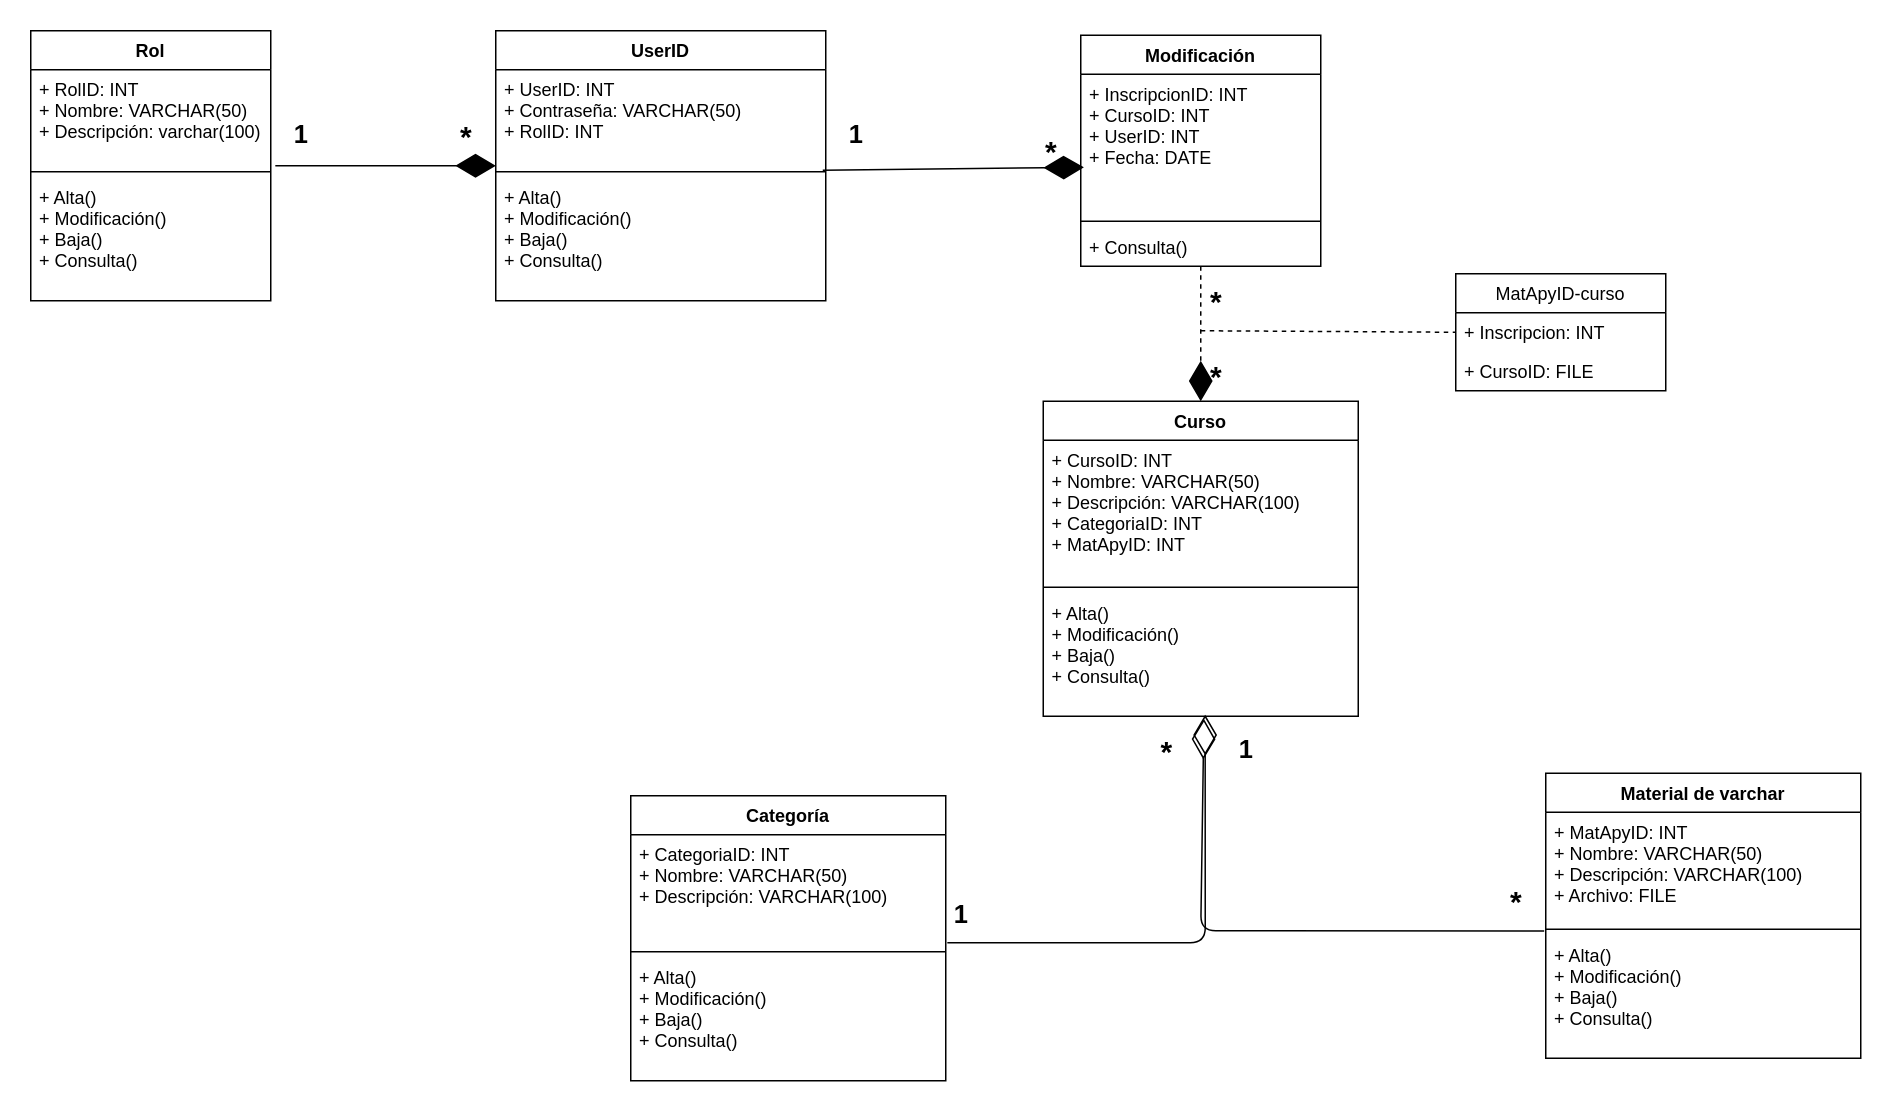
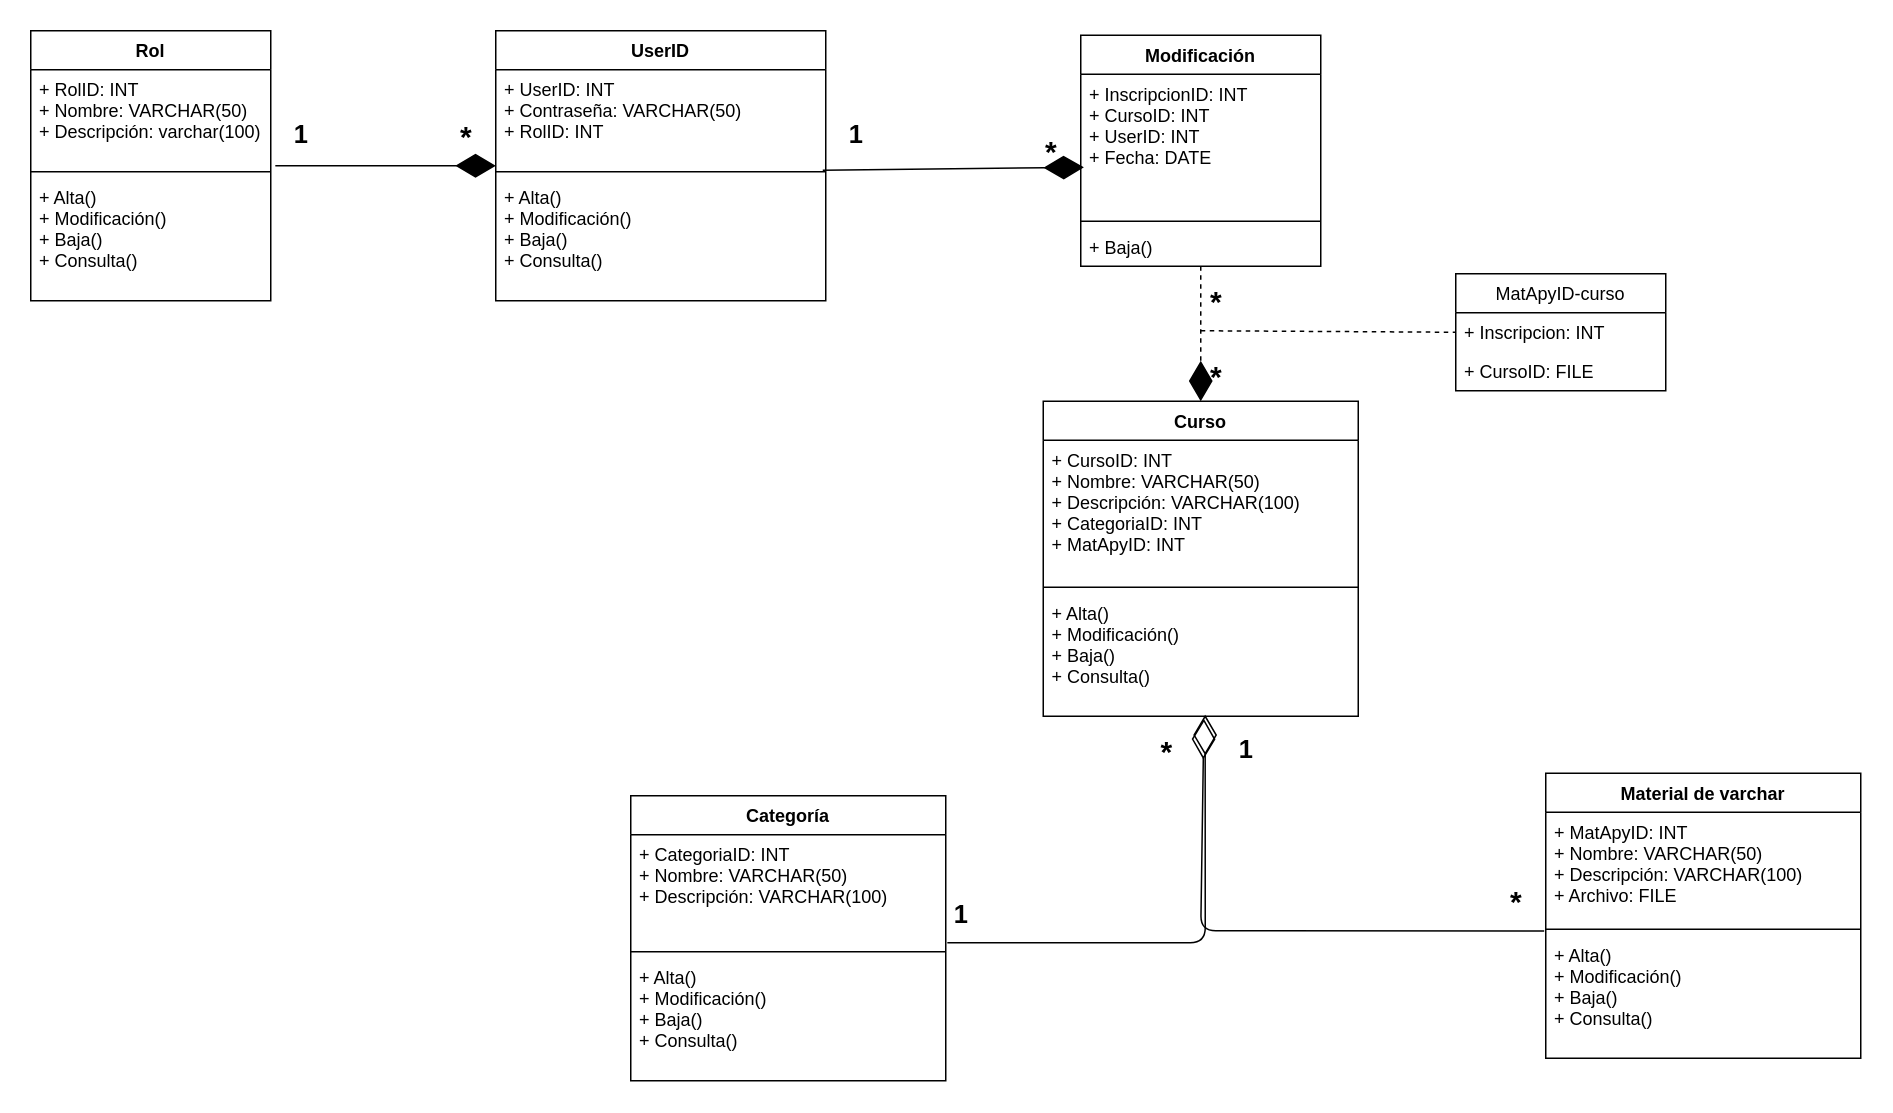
(1145, 248) -> (1127, 248)
